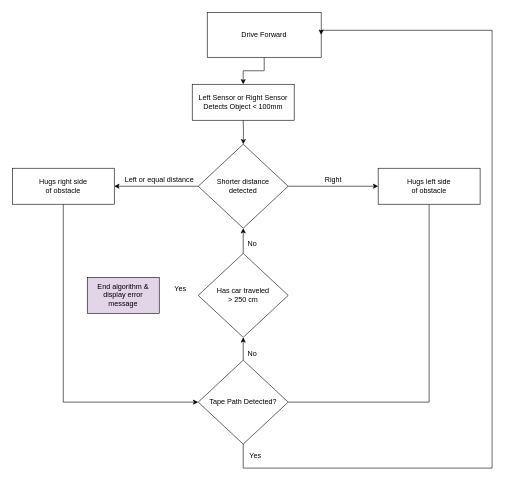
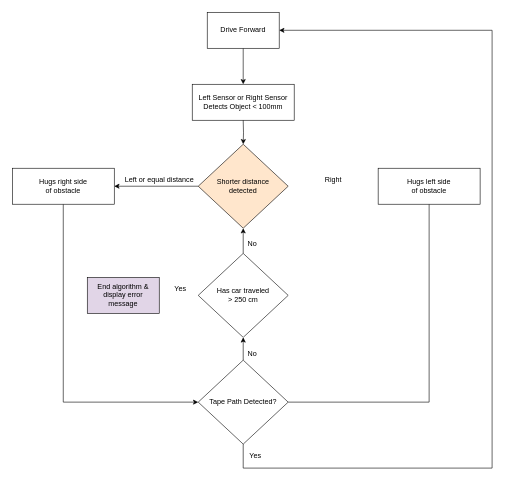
(264, 35) -> (243, 30)
(243, 186) -> (243, 186)
(372, 186) -> none
